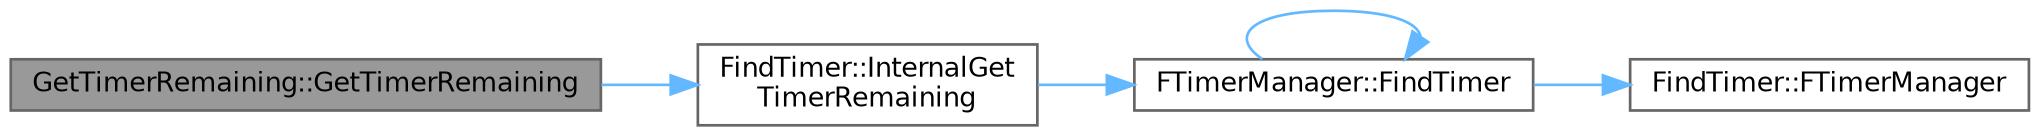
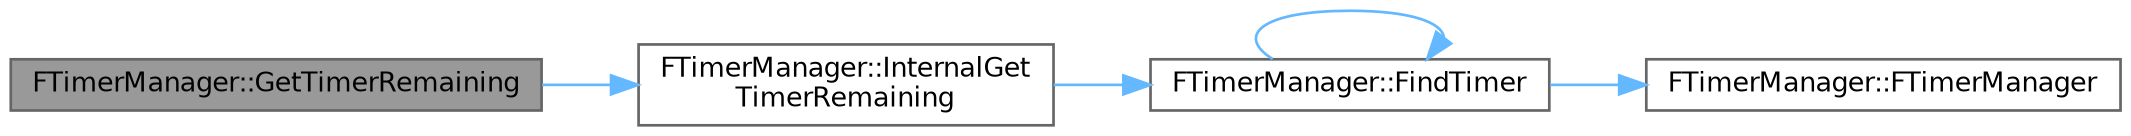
(306, 85) -> (276, 85)
(868, 85) -> (846, 85)
(1830, 85) -> (1883, 85)
